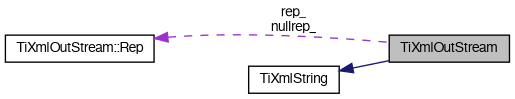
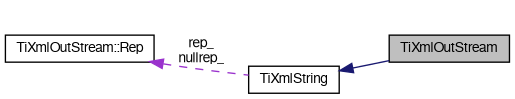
(279, 36) -> (206, 70)
